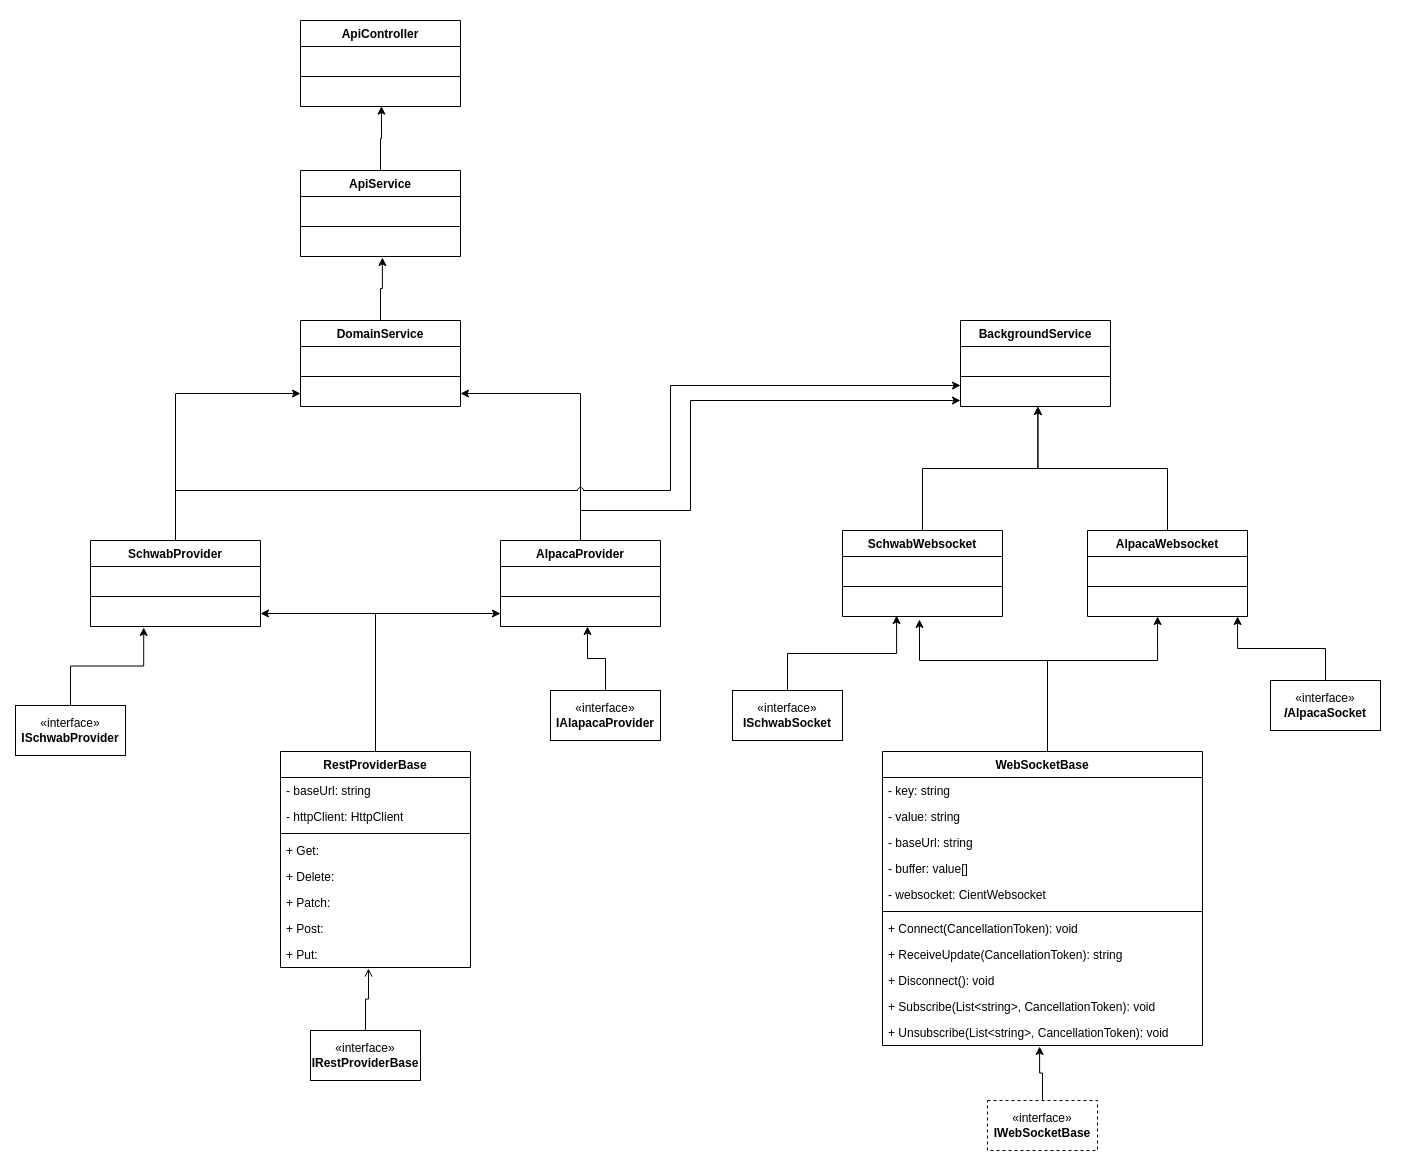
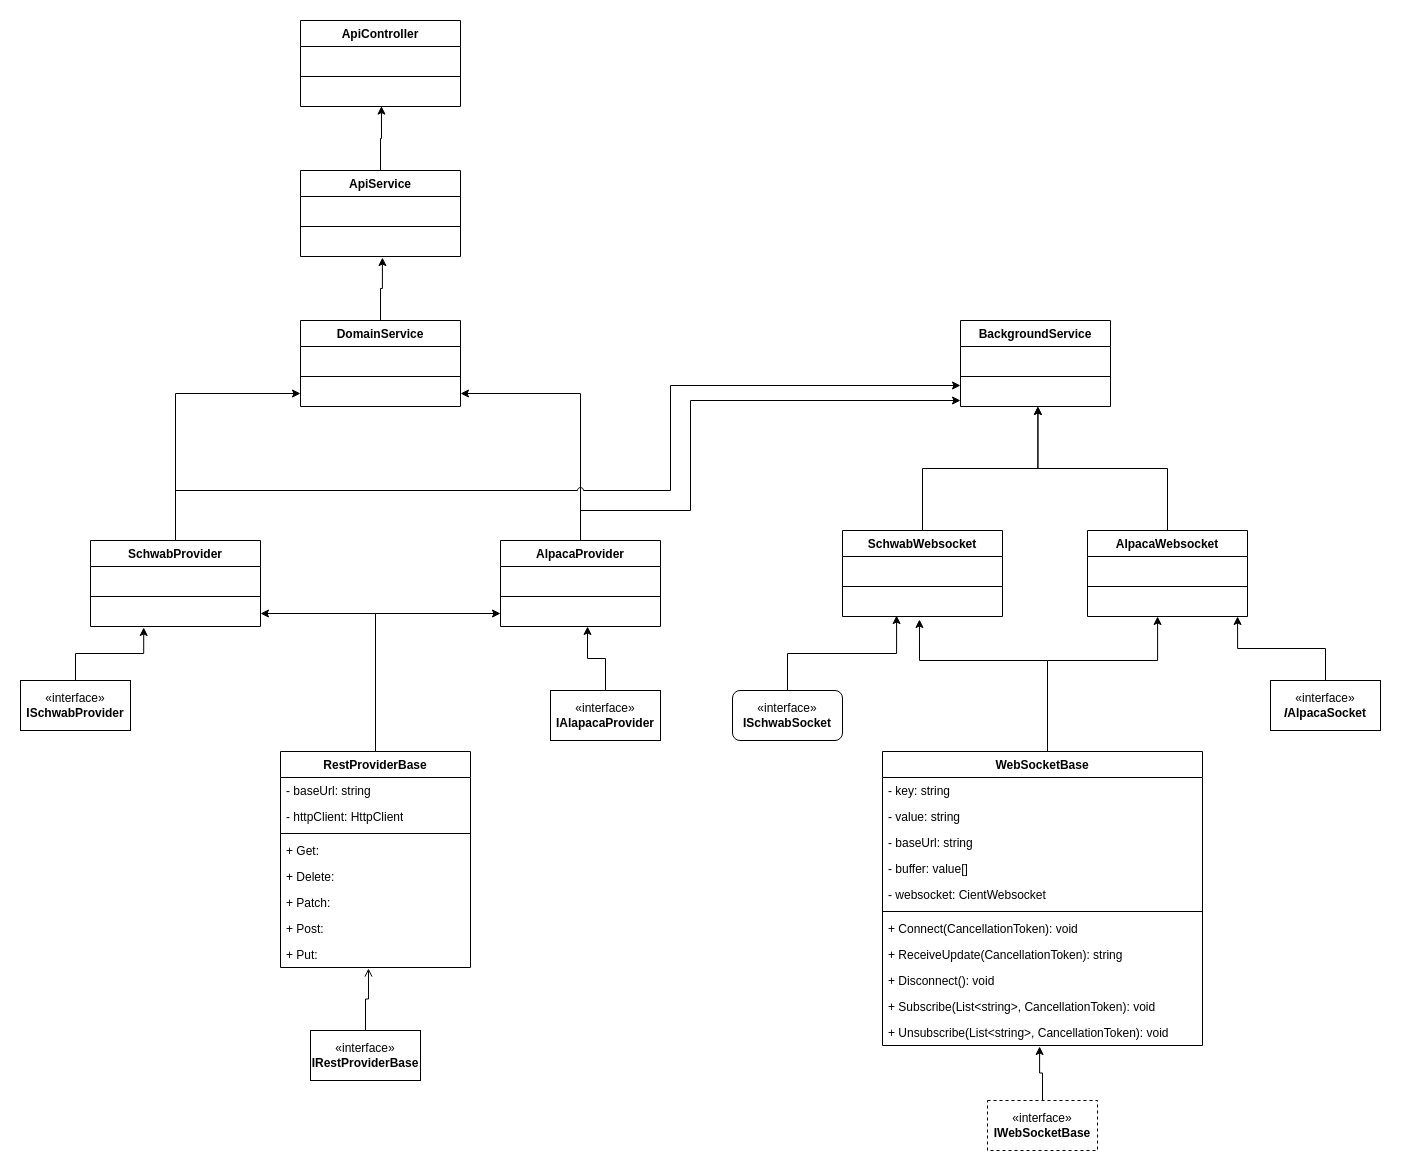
(788, 716) -> (788, 716)
(71, 731) -> (76, 706)
